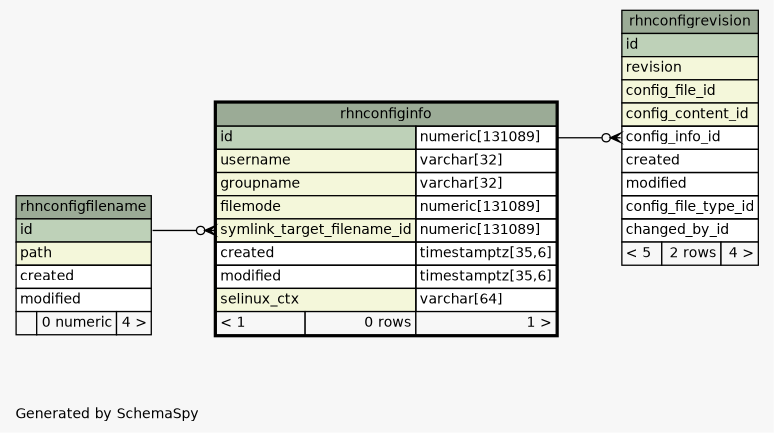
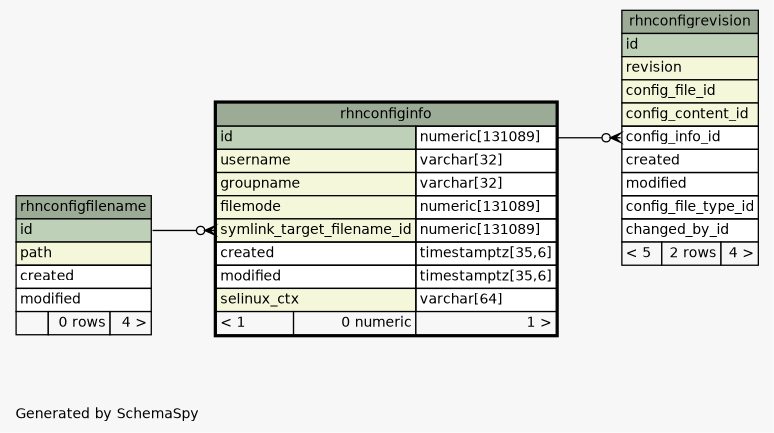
(77, 323) -> (82, 323)
(388, 323) -> (377, 323)
